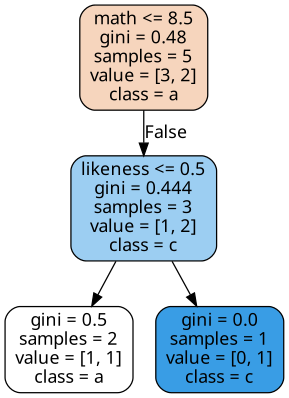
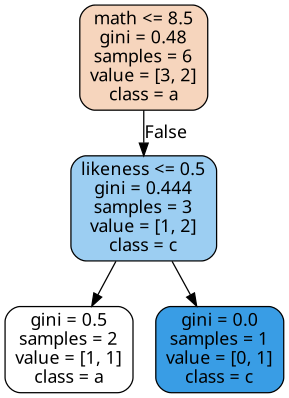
(144, 58) -> (144, 58)
